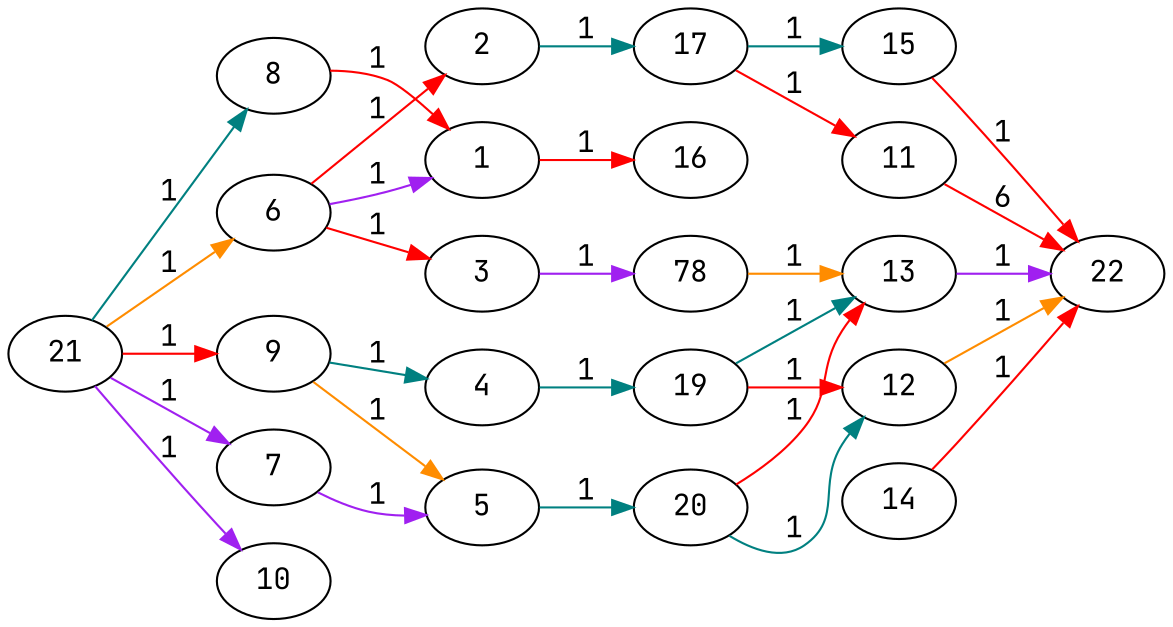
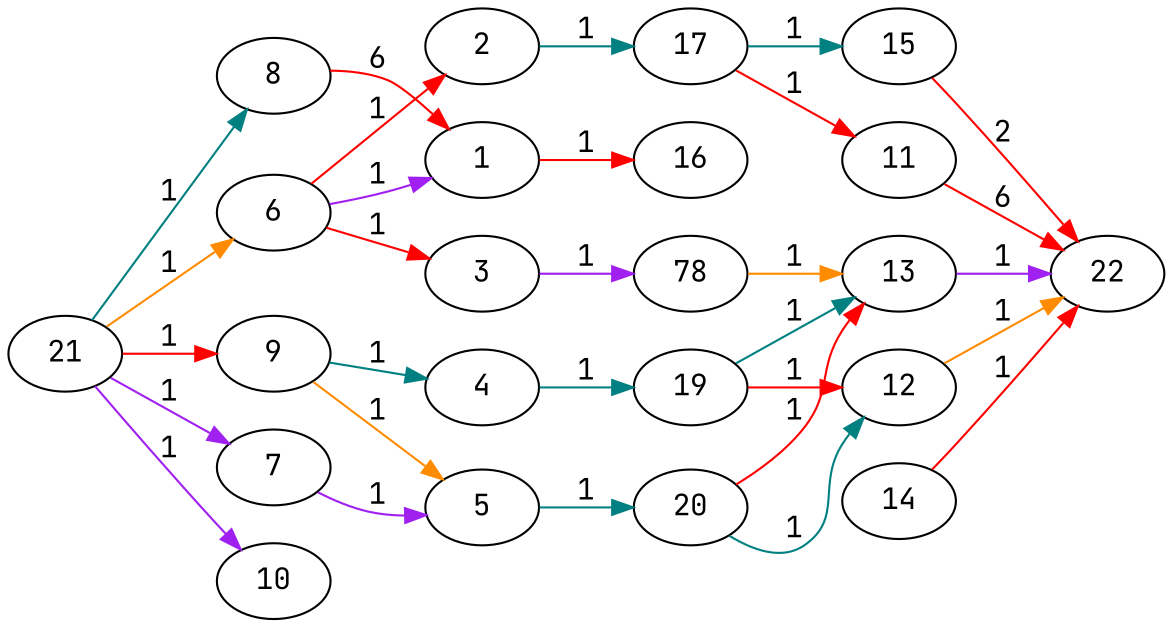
(378, 60) -> (378, 60)
(1003, 134) -> (1003, 134)
